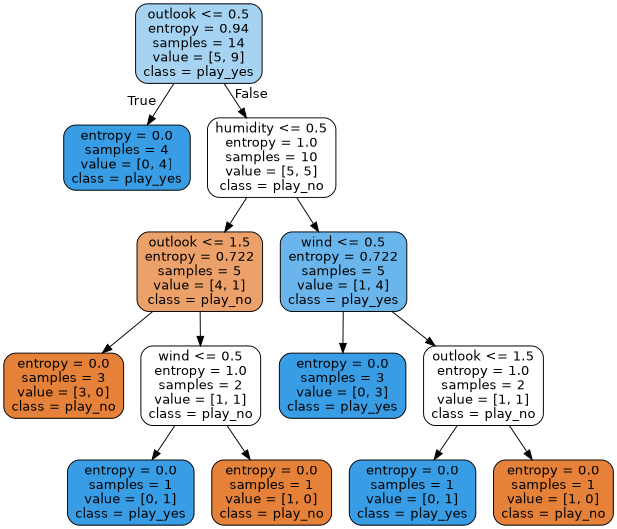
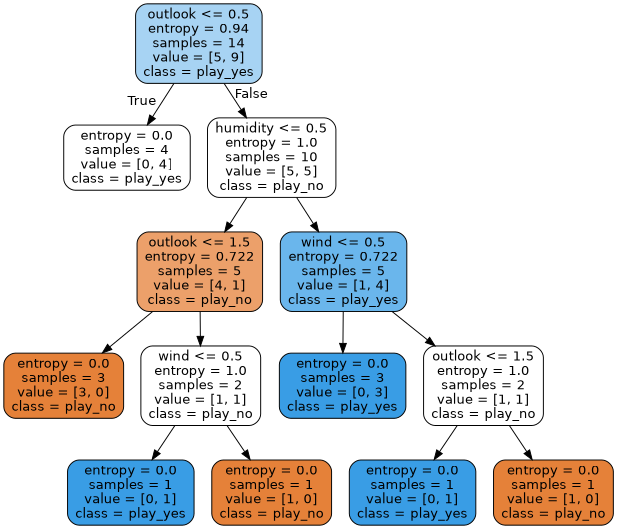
(127, 158) -> (127, 158)
